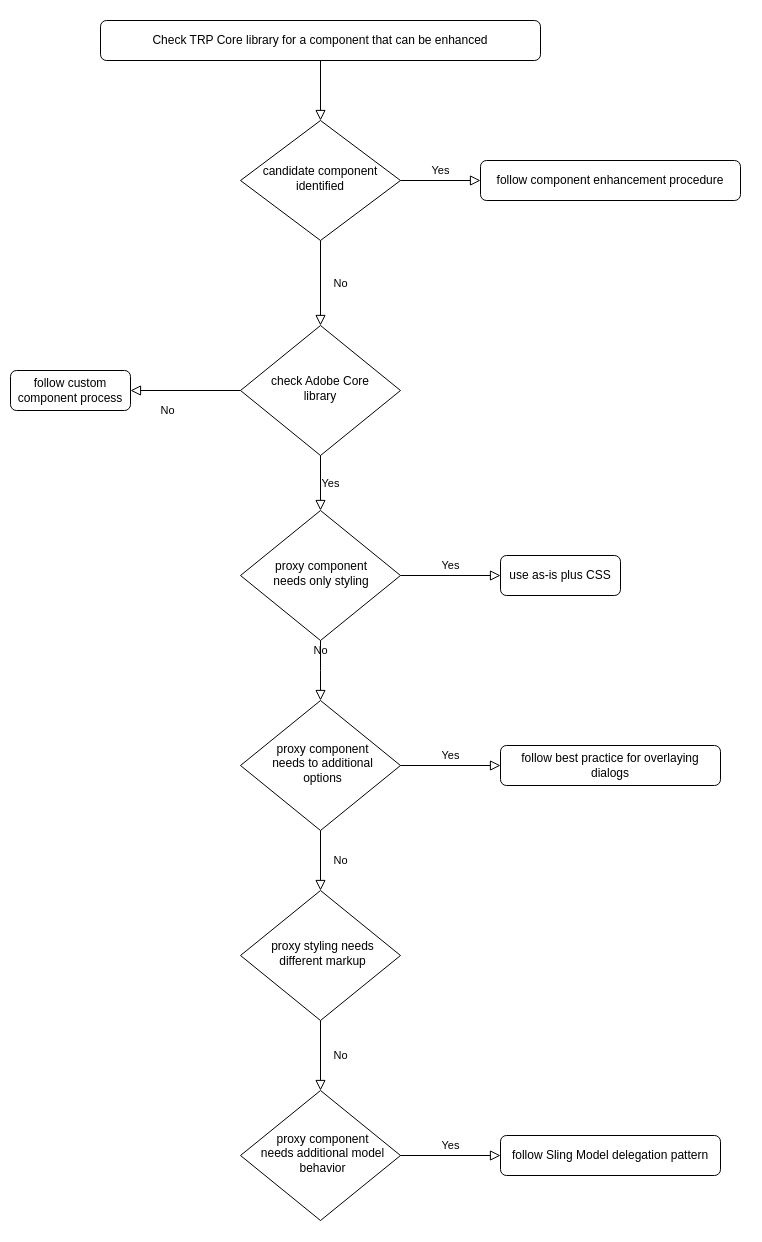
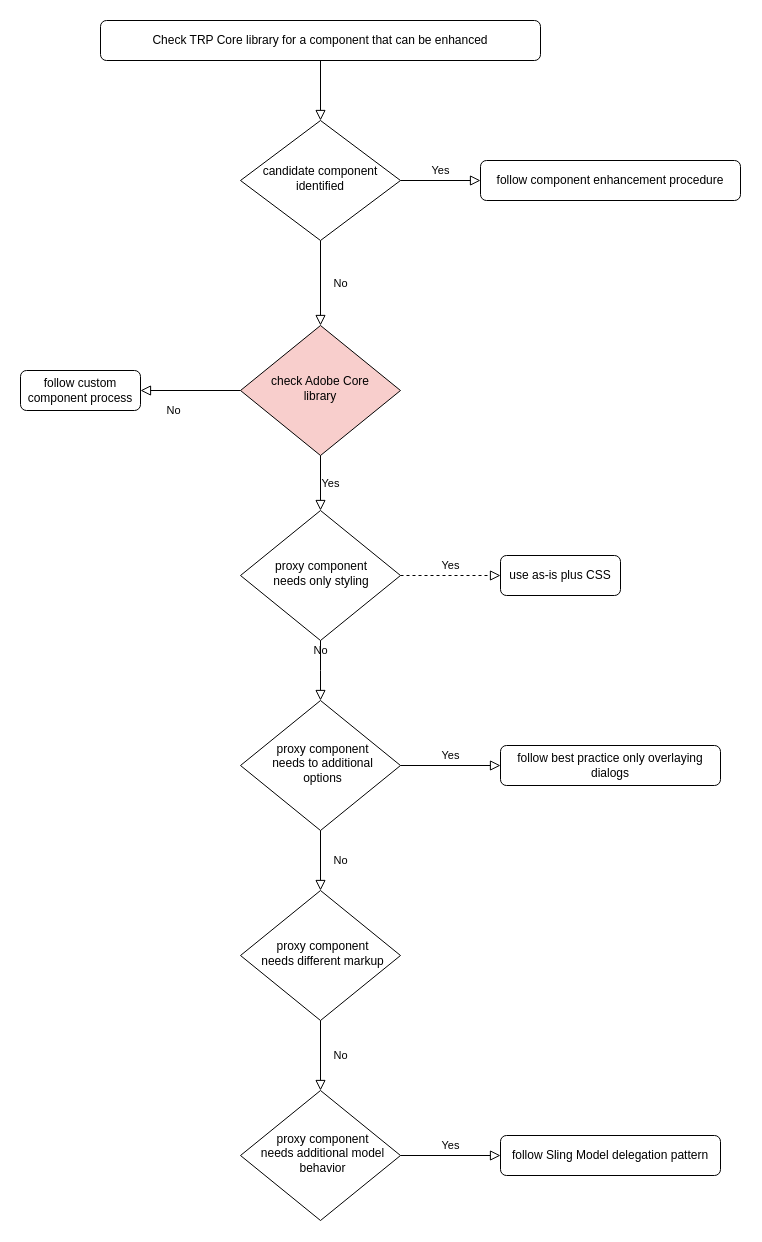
(71, 391) -> (81, 391)
(321, 391) -> (321, 391)
(446, 576) -> (446, 576)
(611, 766) -> (611, 766)
(323, 954) -> (323, 954)
